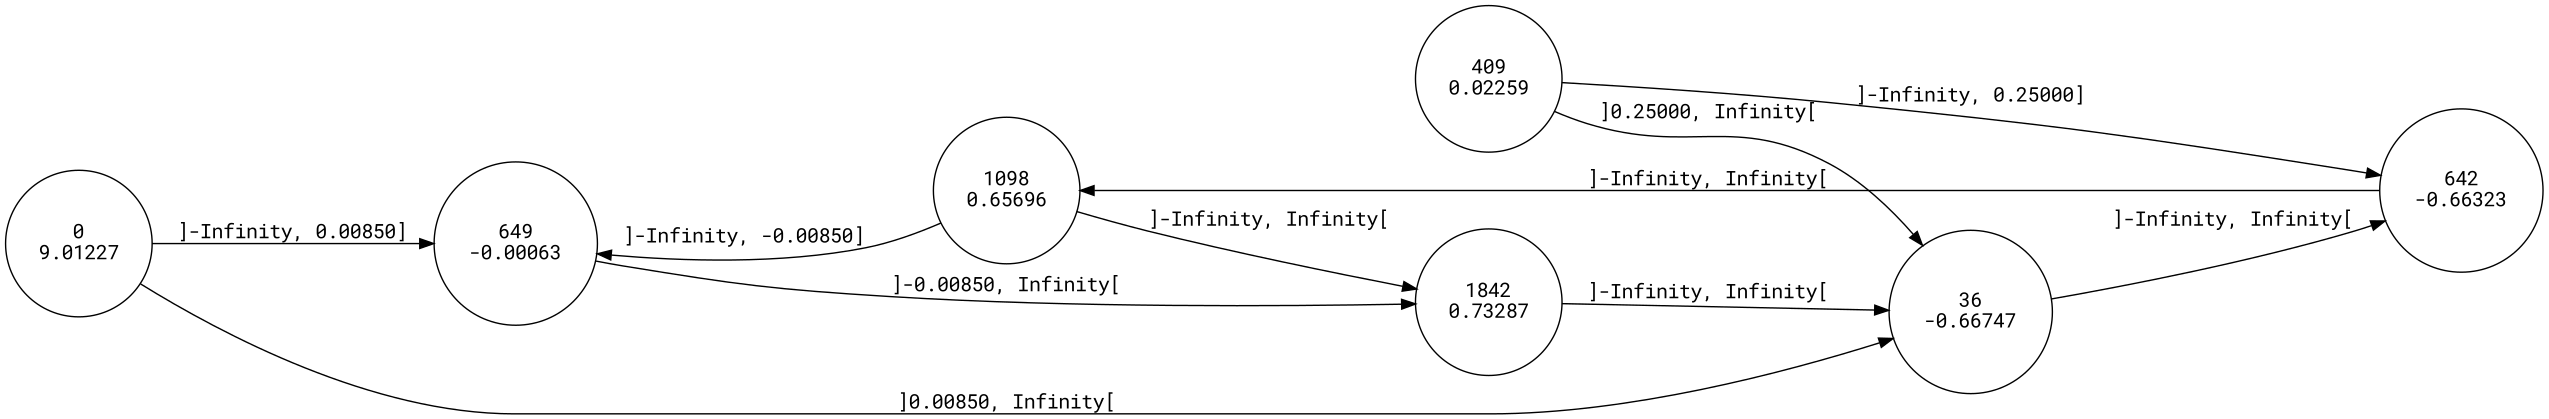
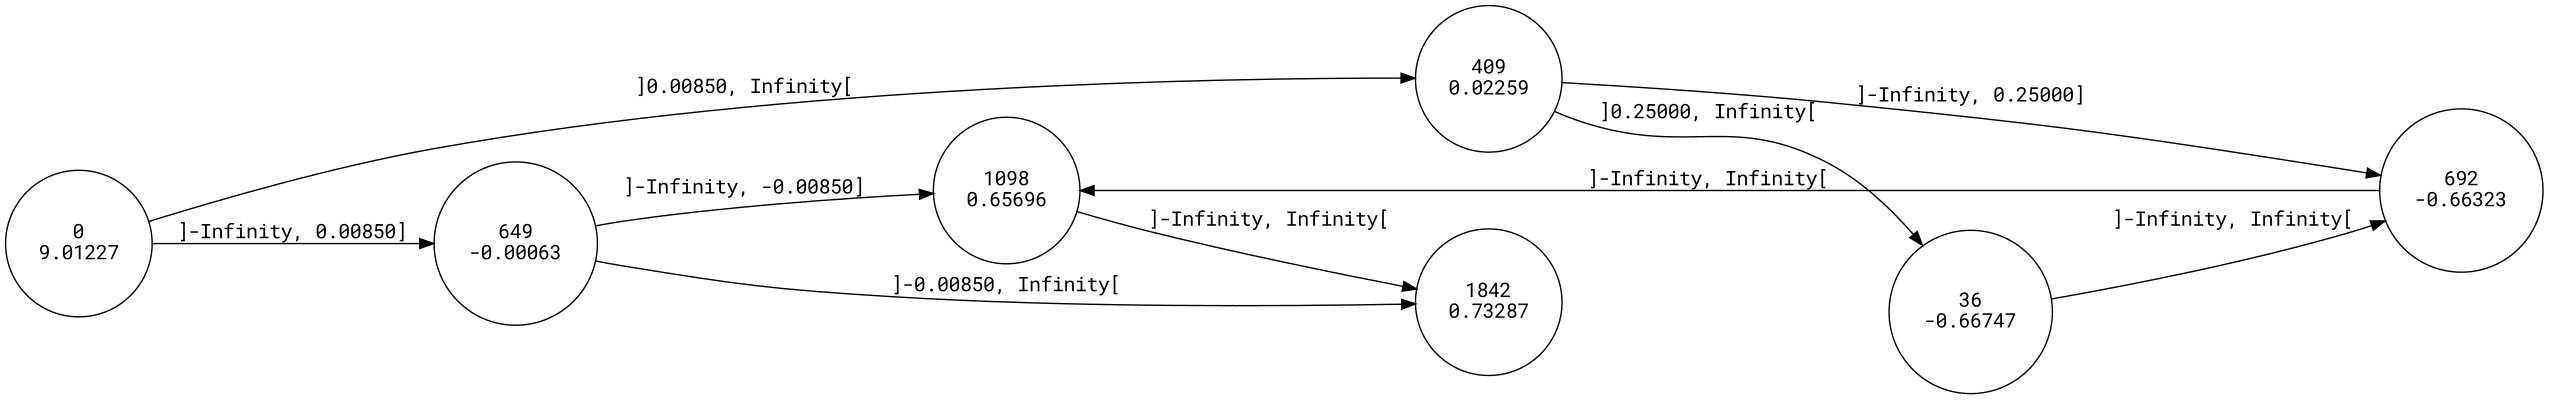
(2461, 191) -> (2461, 191)
(778, 258) -> (757, 206)
(1718, 307) -> none
(1001, 414) -> (769, 105)
